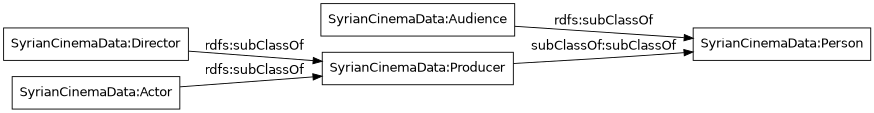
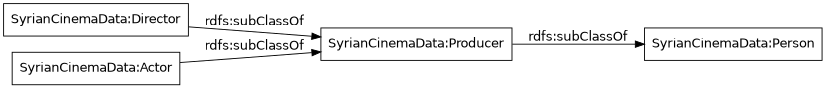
(418, 20) -> none
(604, 46) -> (578, 37)
